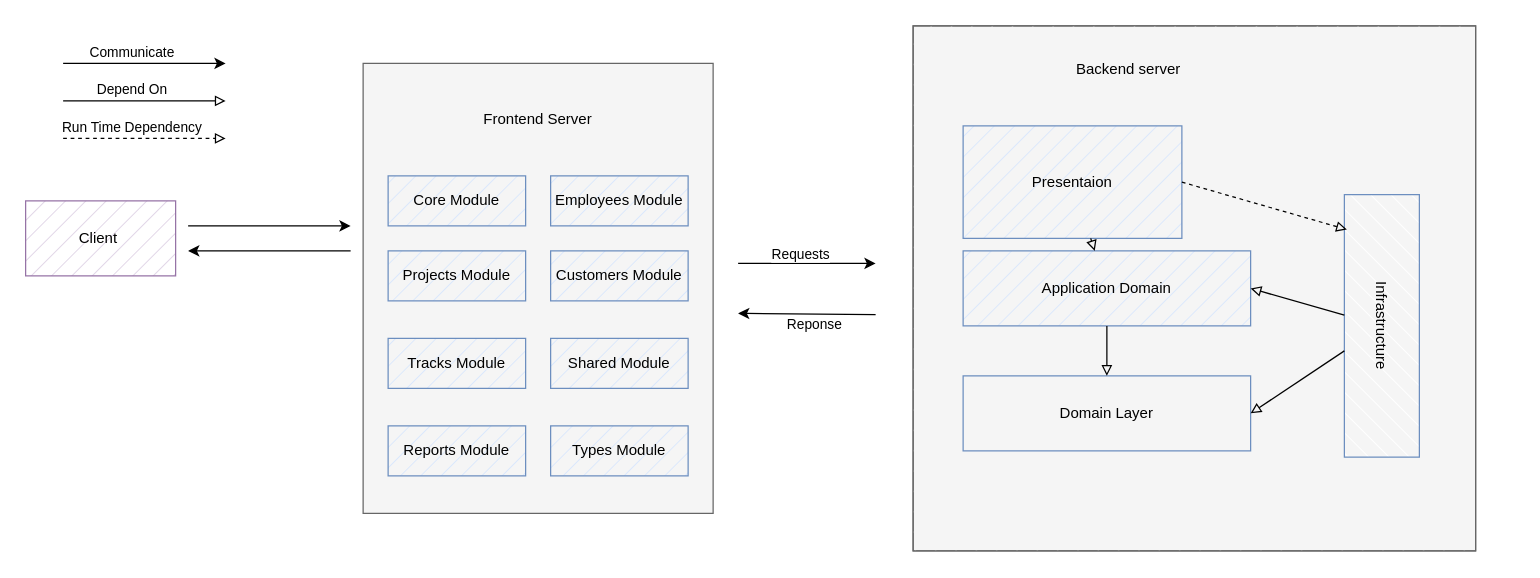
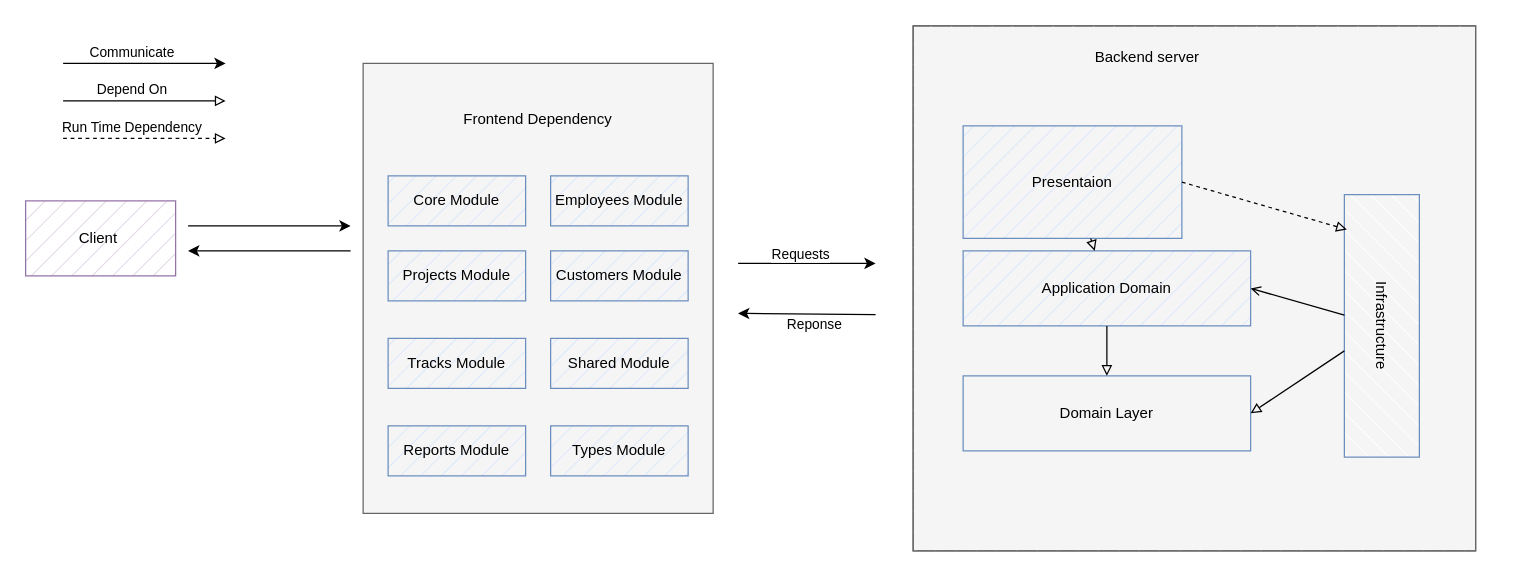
(1129, 69) -> (1148, 57)
(538, 119) -> (538, 119)
(1261, 291) -> (1258, 290)
